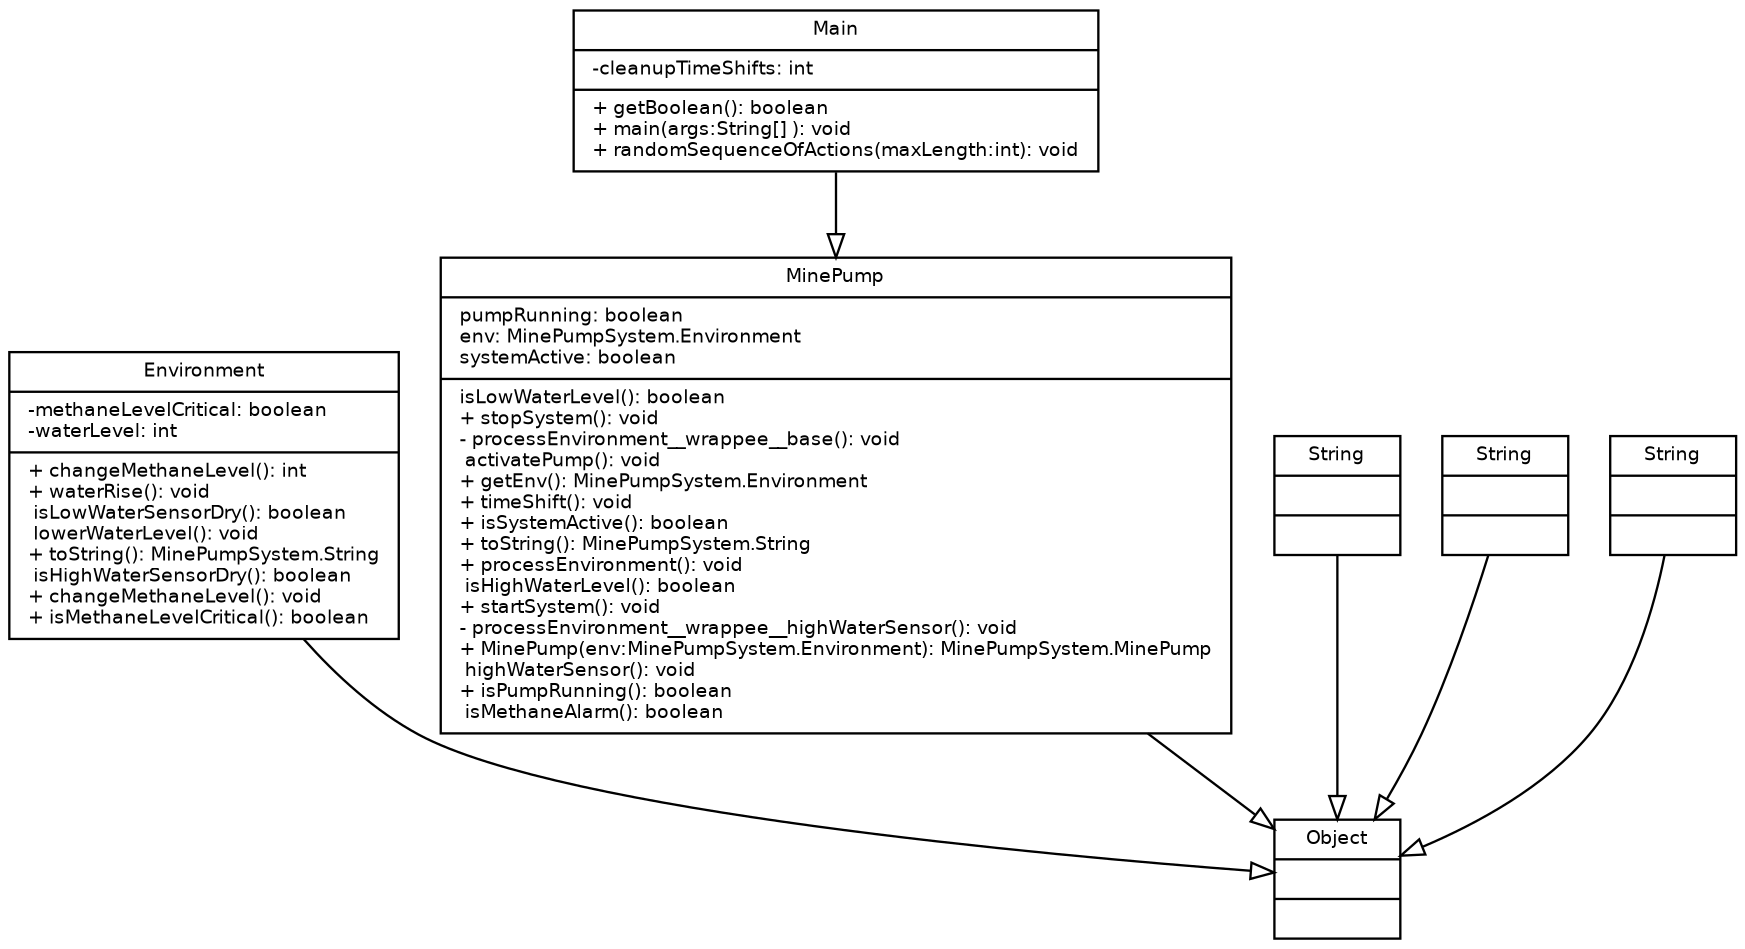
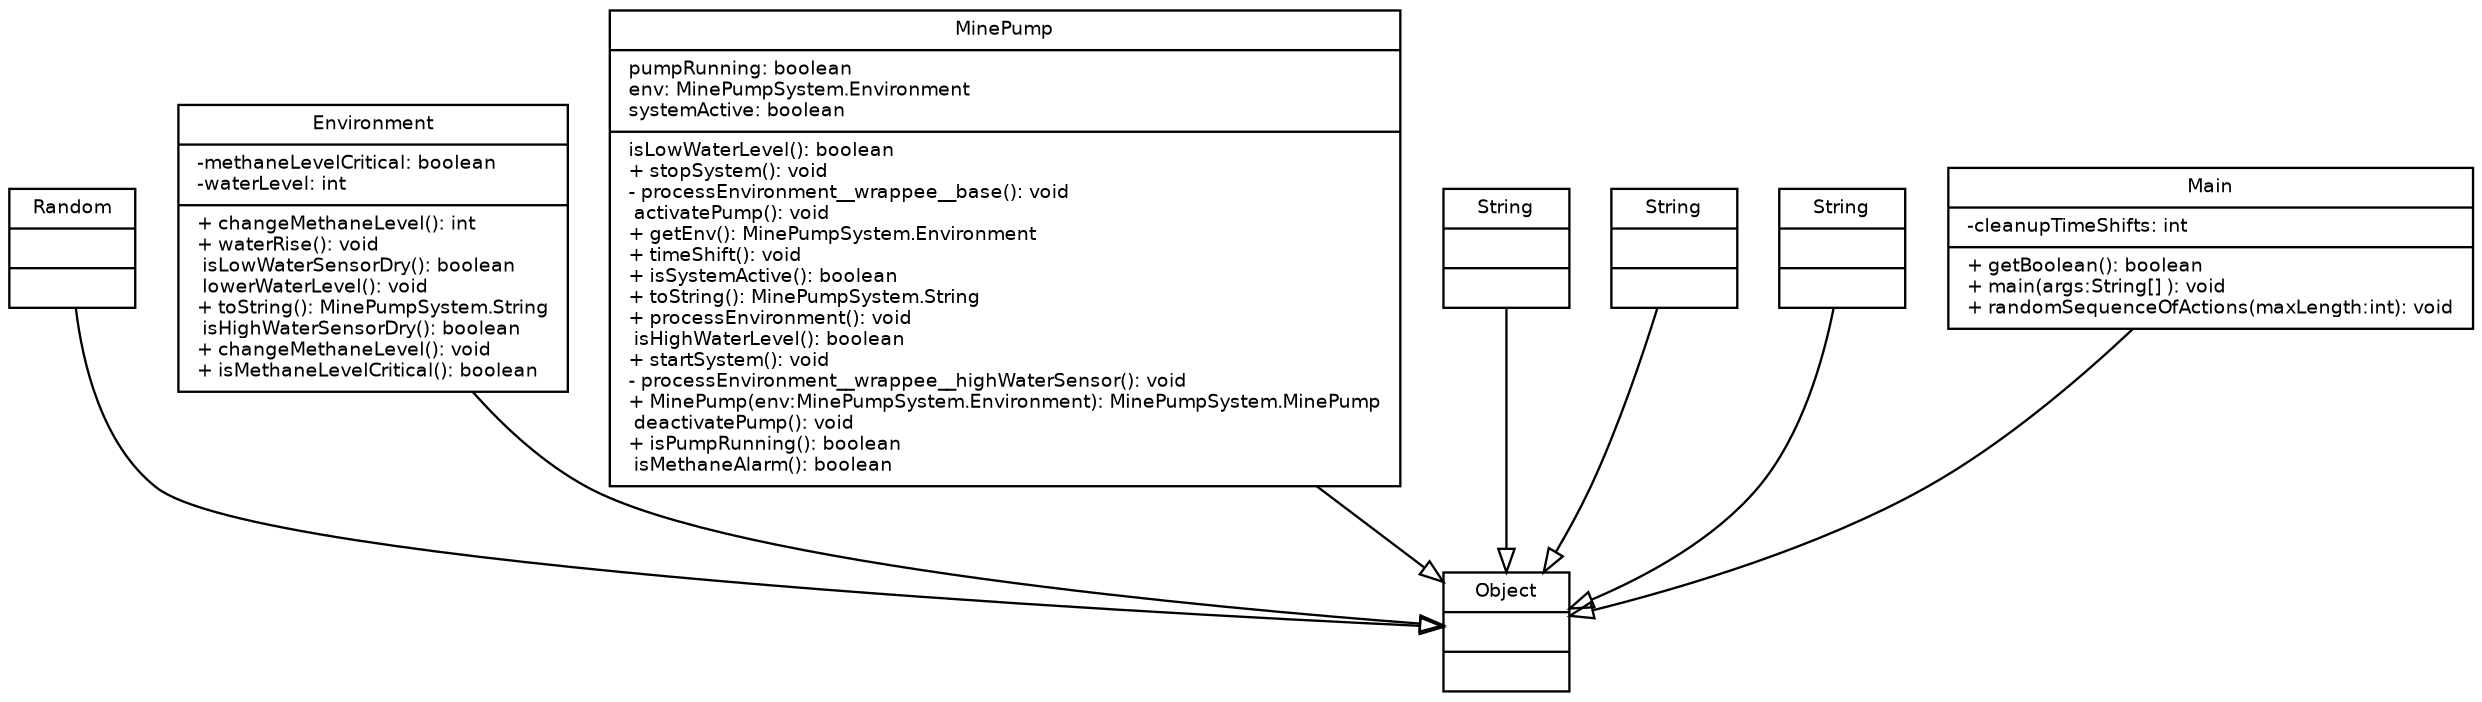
(836, 203) -> (1884, 509)
none -> (72, 248)
(578, 670) -> (742, 423)
